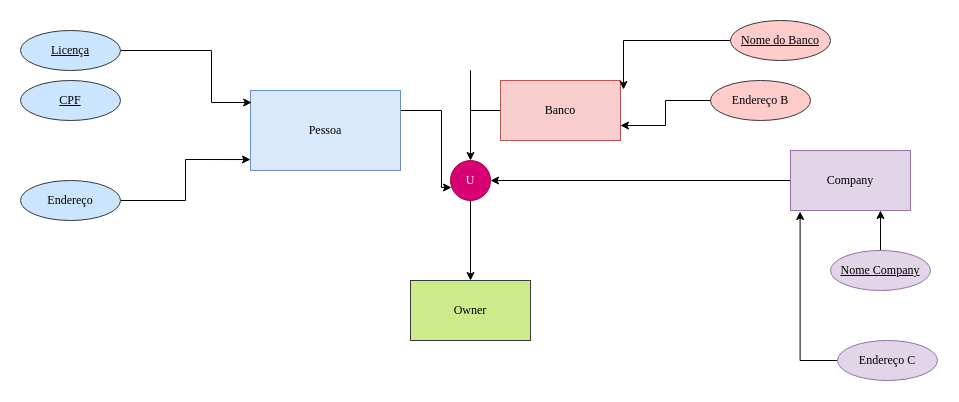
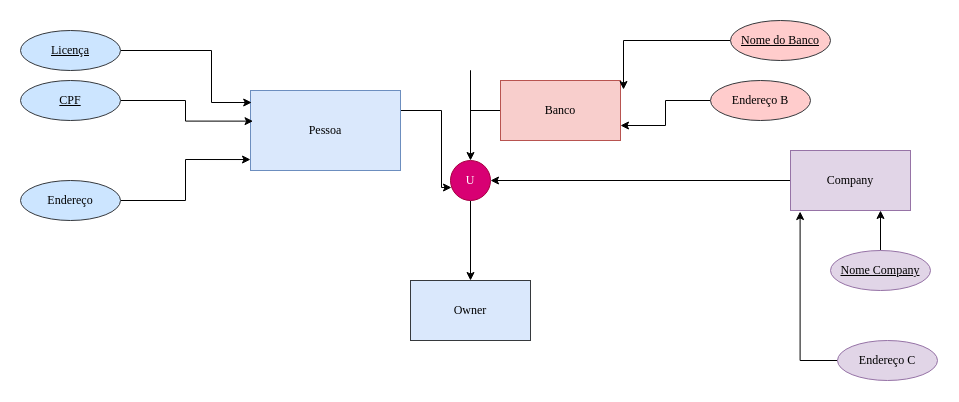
none -> (186, 109)
(471, 311) -> (471, 311)
